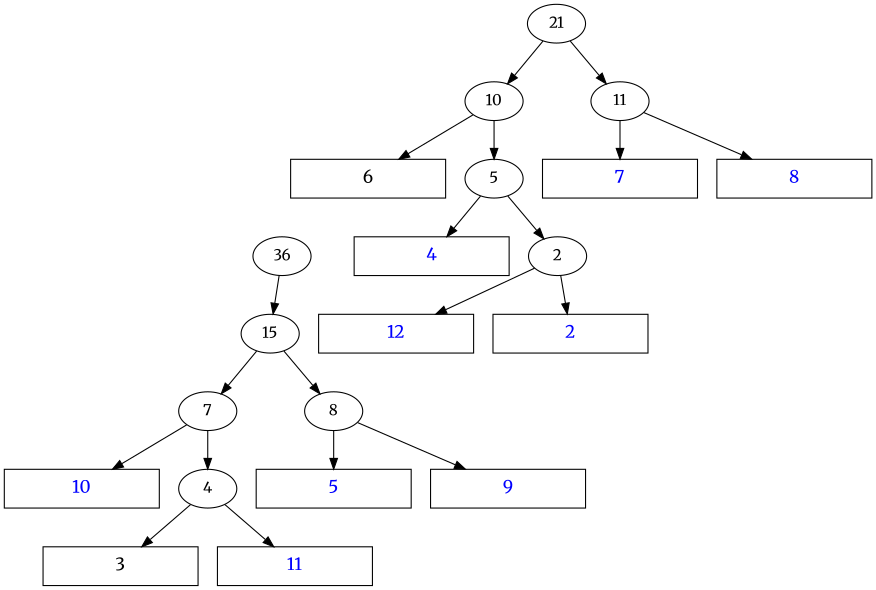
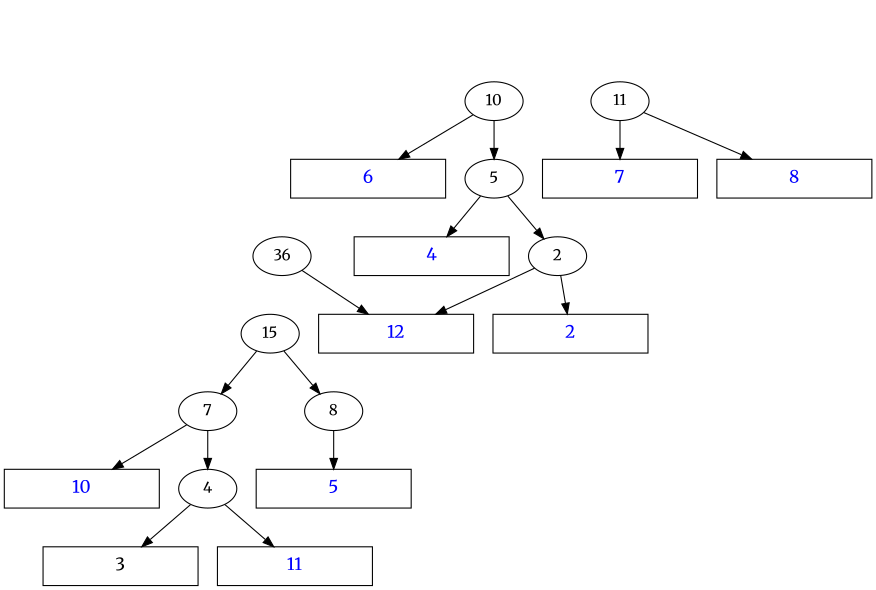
(556, 24) -> none
(368, 179) -> (368, 179)
(277, 289) -> (331, 289)
(508, 489) -> none
